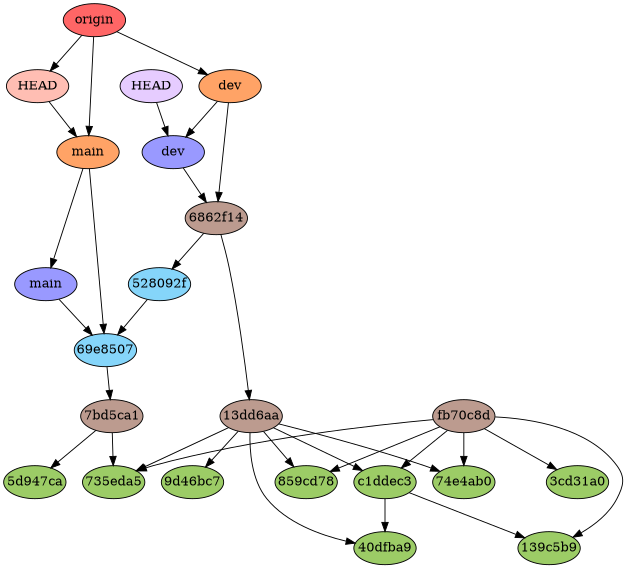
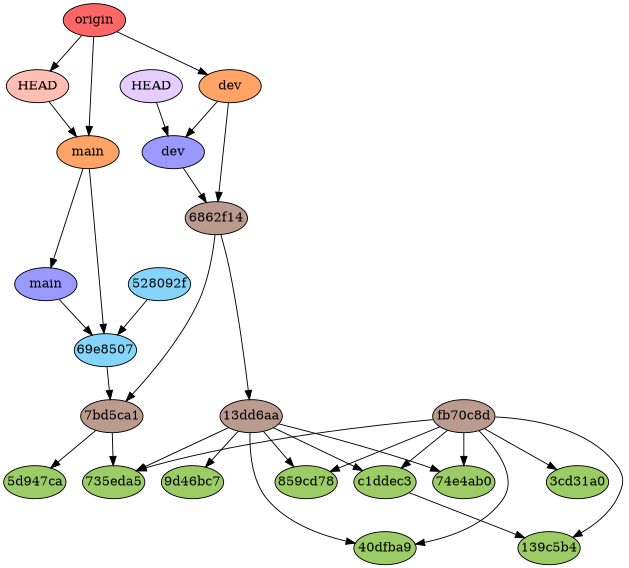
(191, 248) -> (188, 321)
(385, 511) -> (499, 504)
(549, 548) -> (549, 548)
